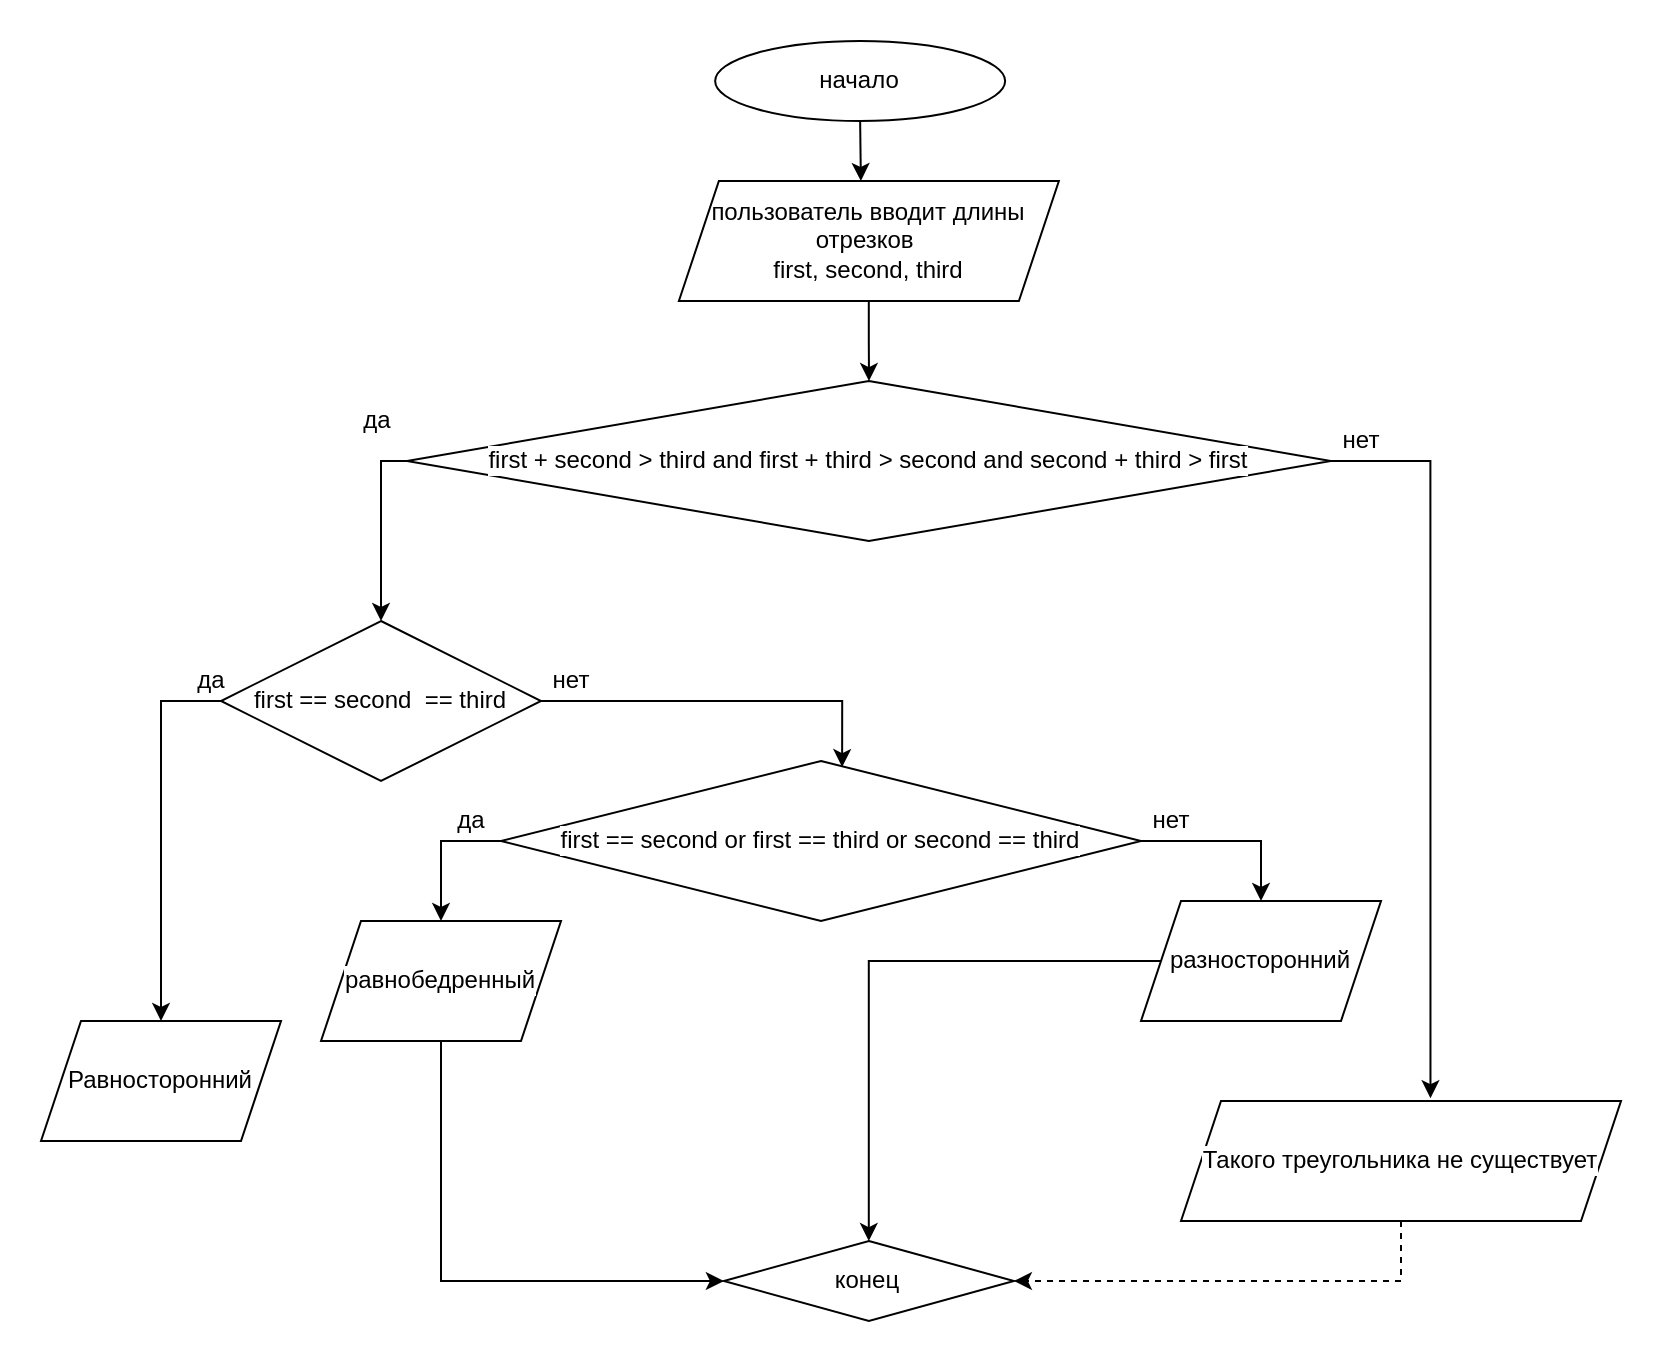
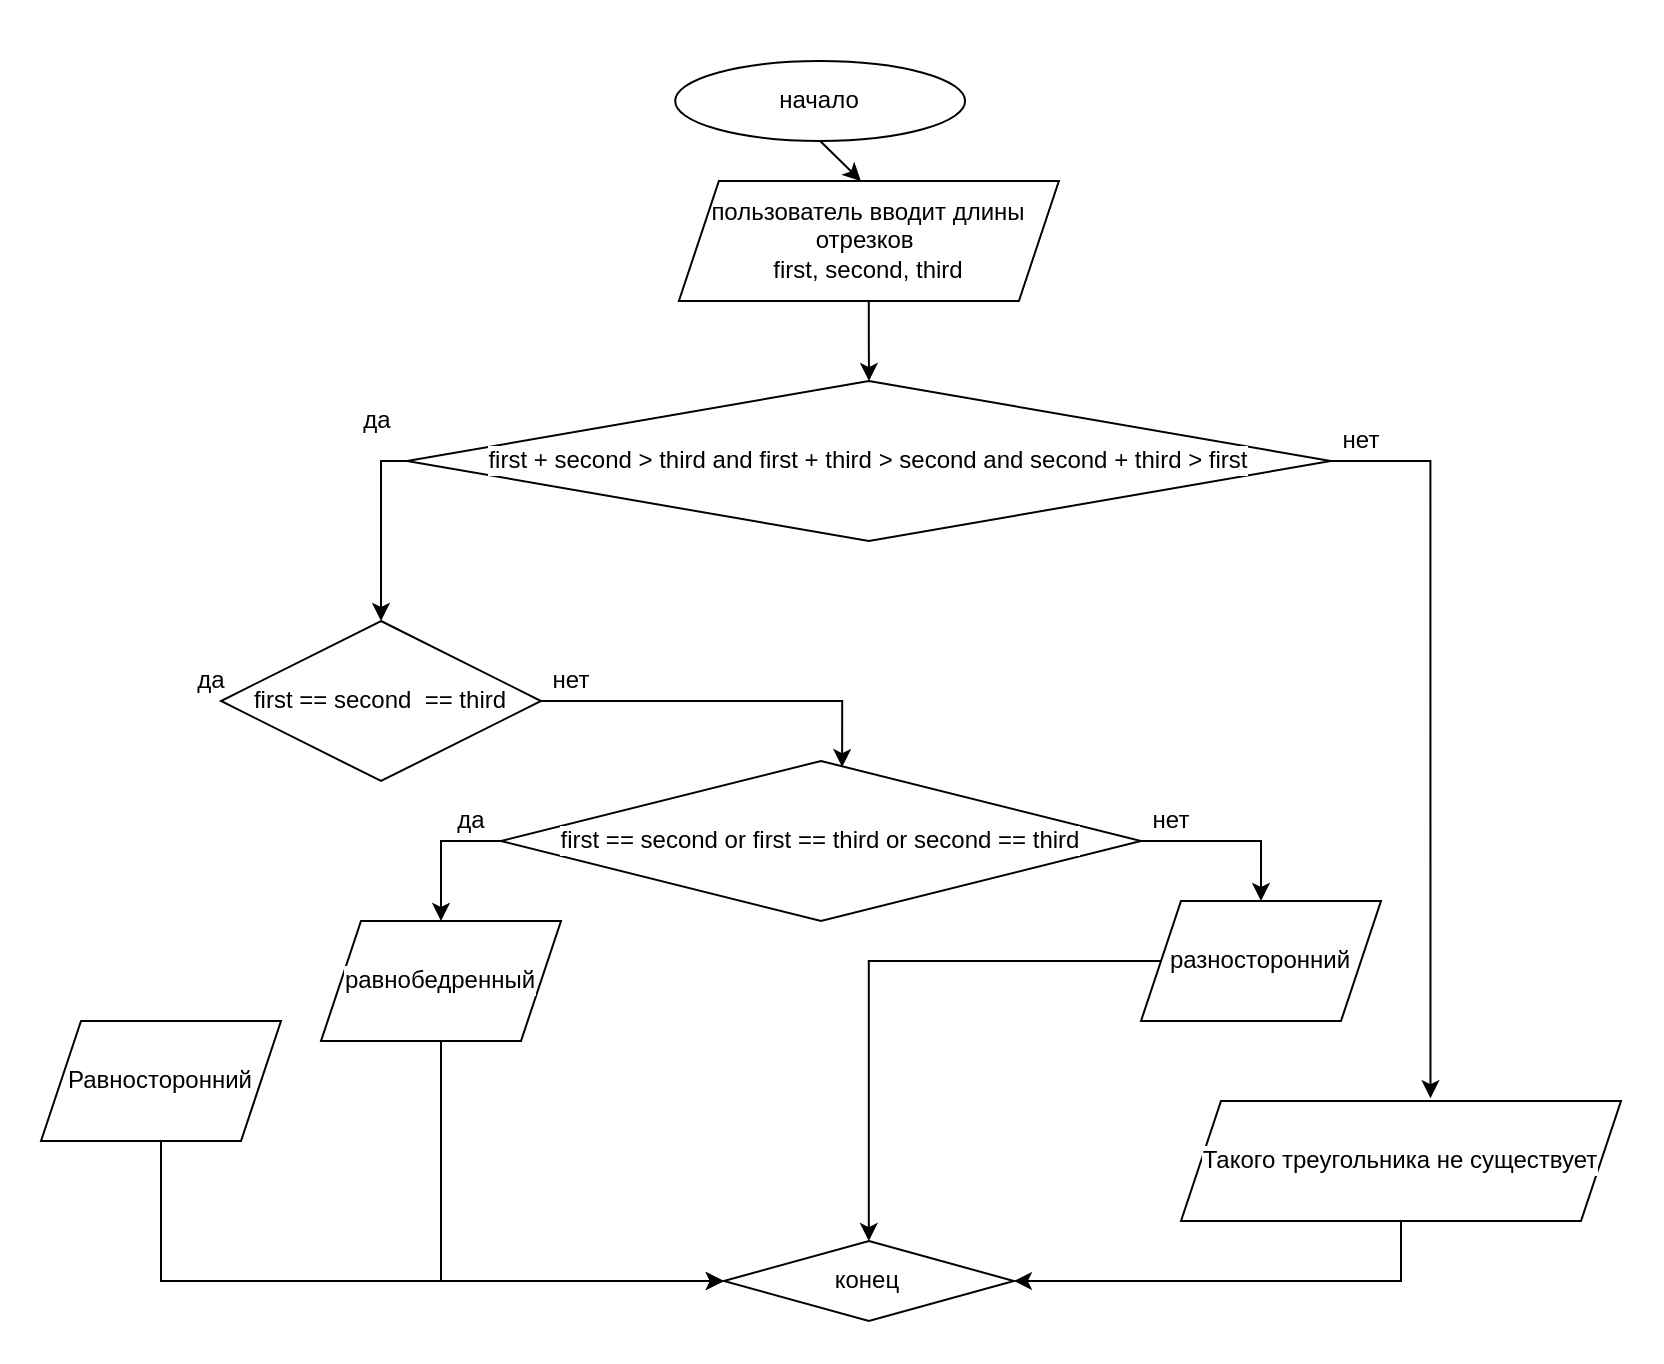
(860, 81) -> (820, 101)
(161, 824) -> none
none -> (229, 1281)
(1243, 1281) -> (1243, 1281)
